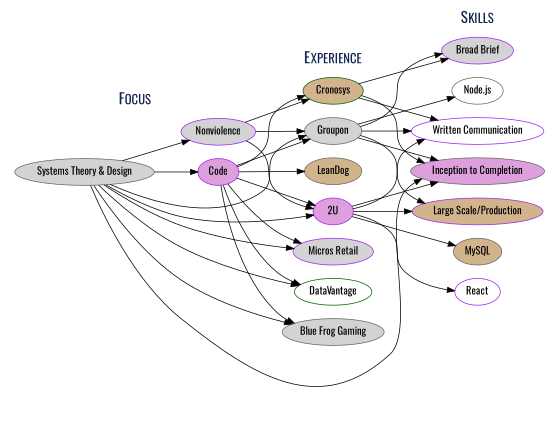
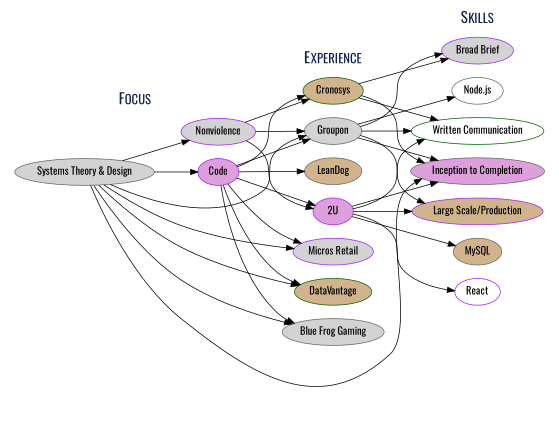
(478, 131) -> (478, 131)
(203, 220) -> none
(333, 292) -> (333, 292)
